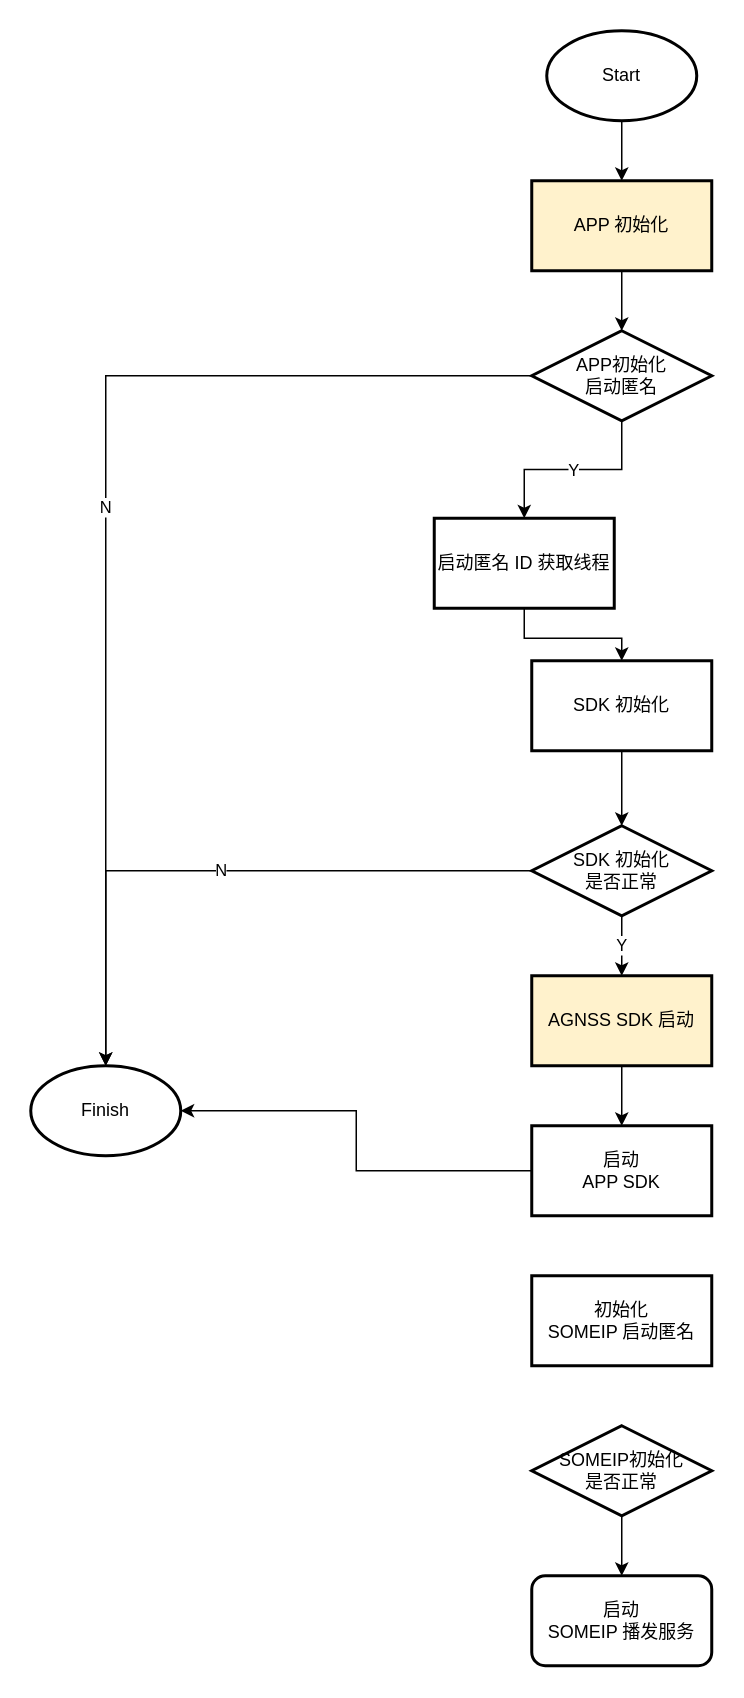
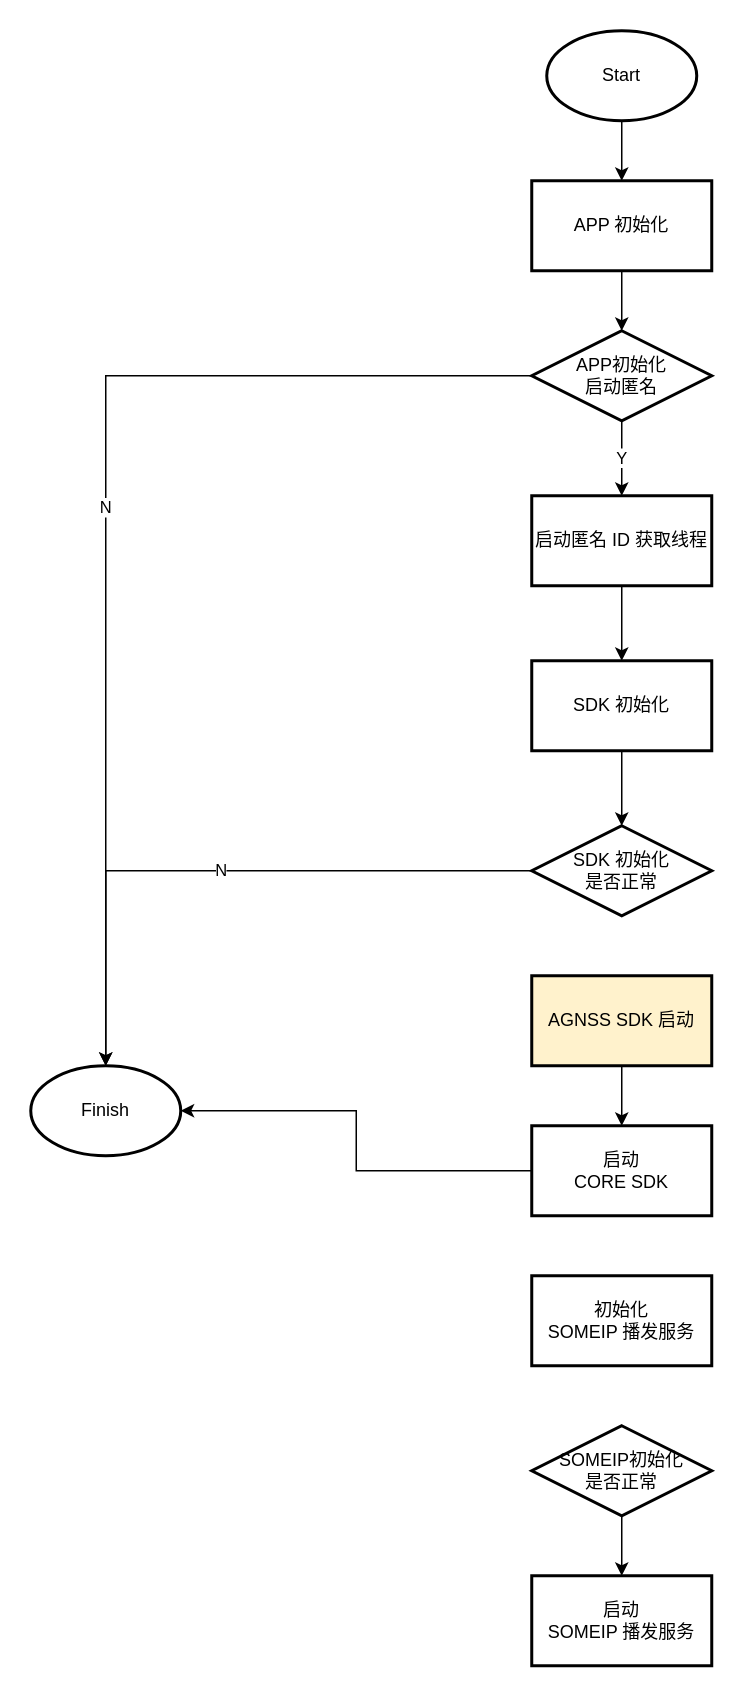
(622, 226) -> (622, 226)
(524, 563) -> (622, 541)
(622, 941) -> none
(622, 1171) -> (622, 1171)
(622, 1321) -> (622, 1321)
(622, 1621) -> (622, 1621)
